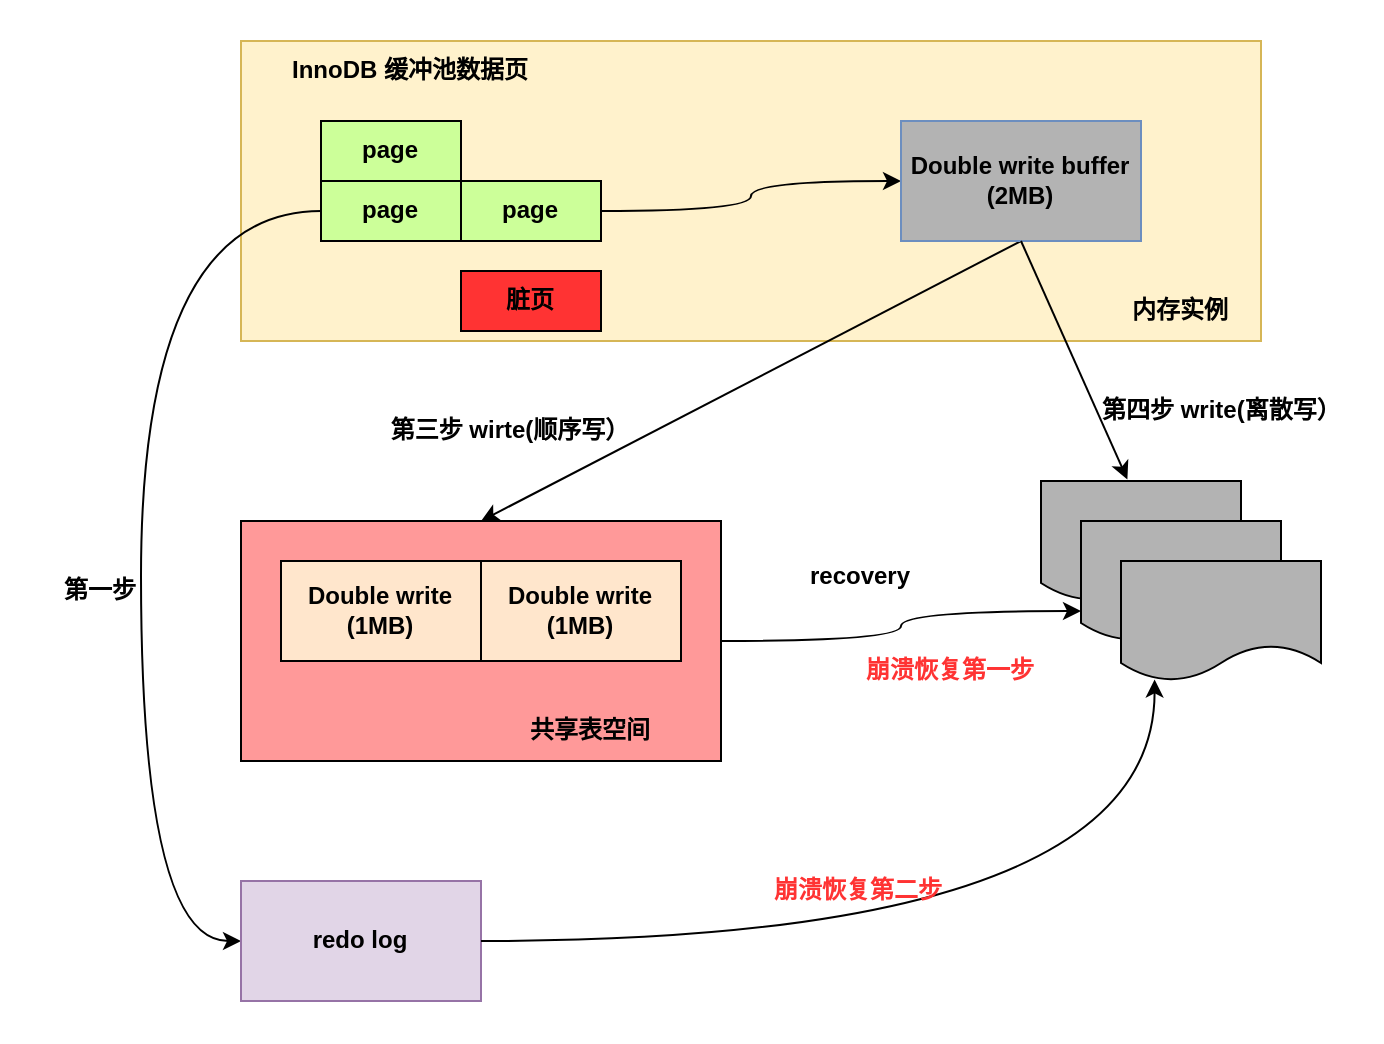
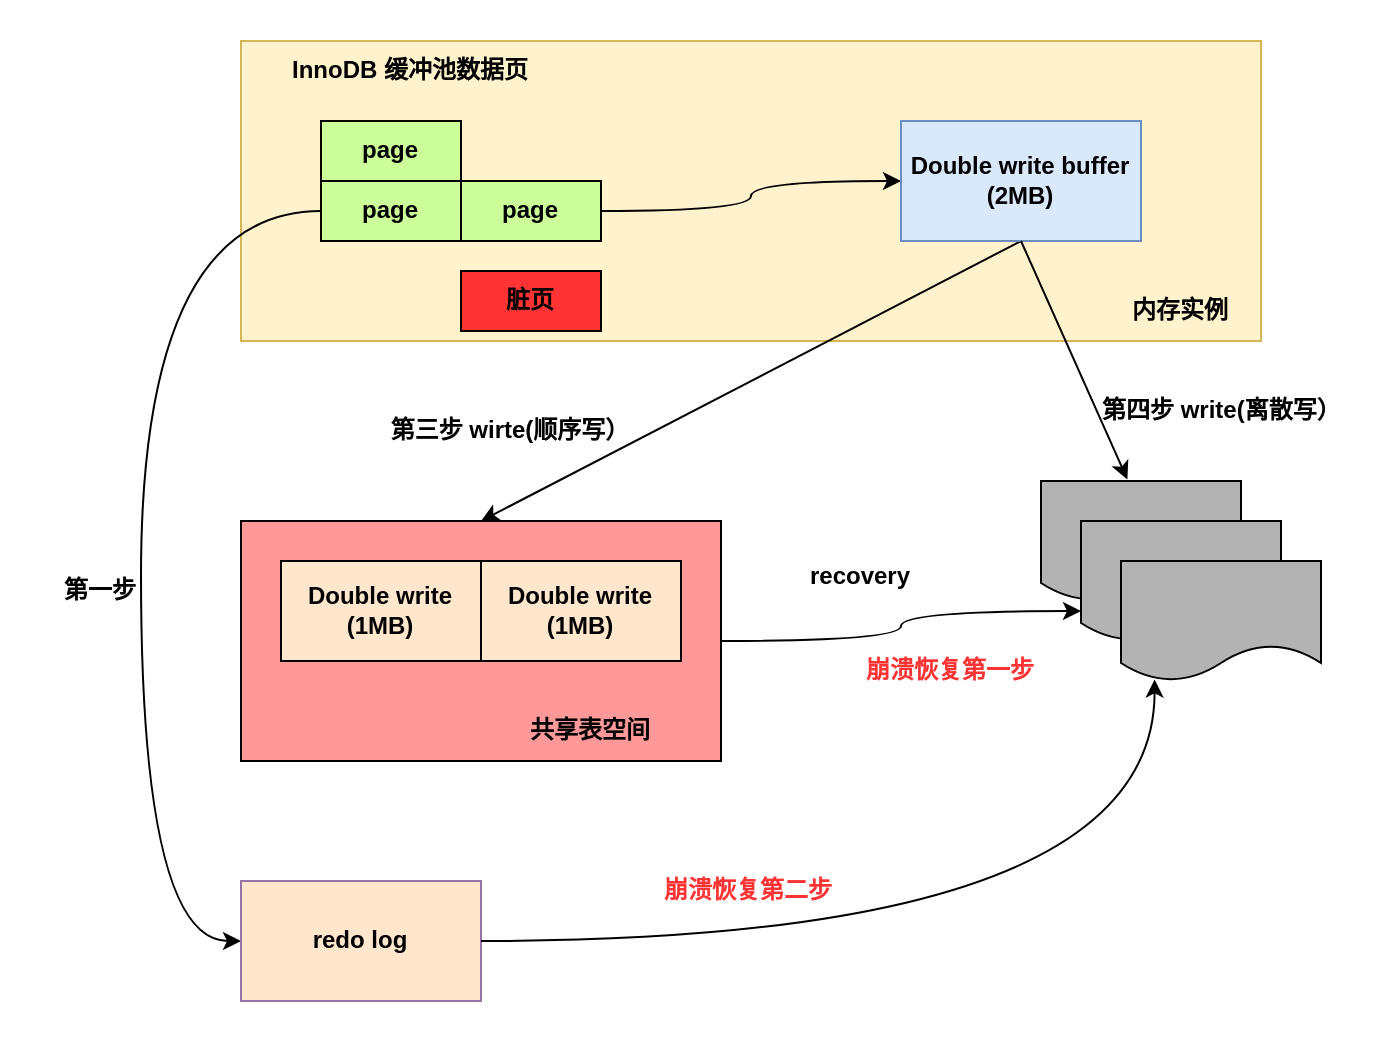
(1021, 181) -> (1021, 181)
(859, 891) -> (749, 891)
(361, 941) -> (361, 941)
